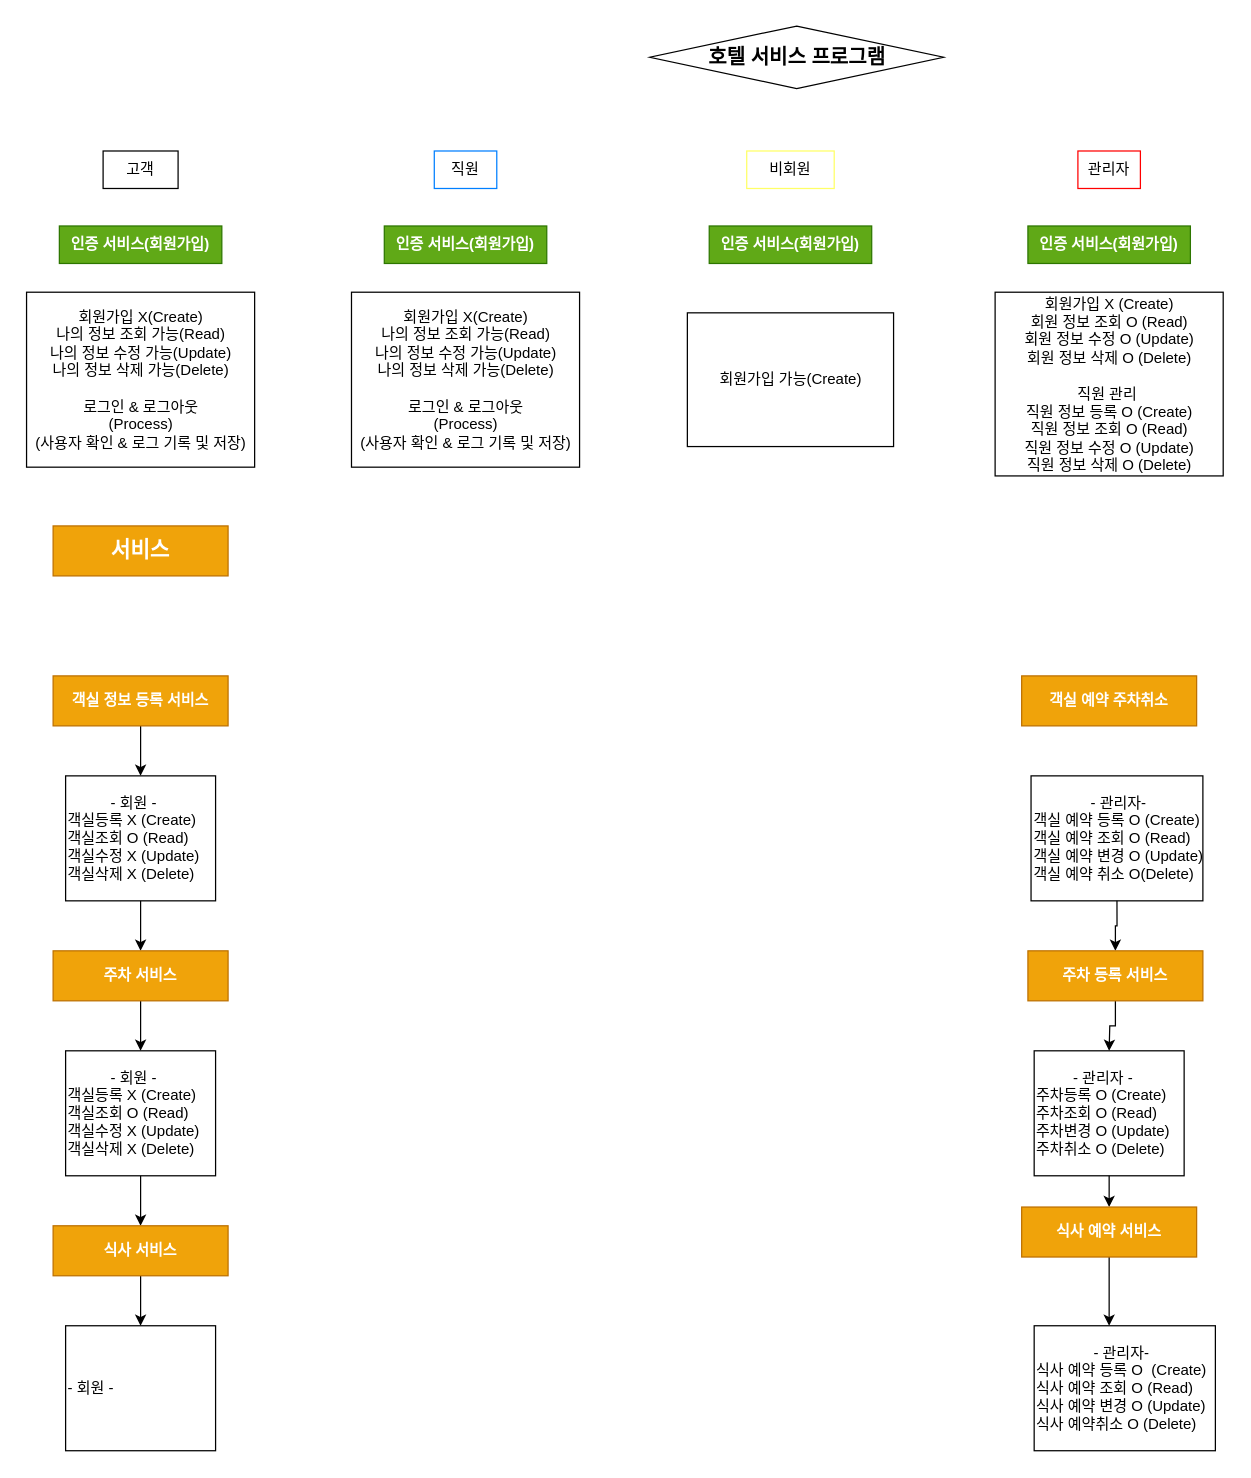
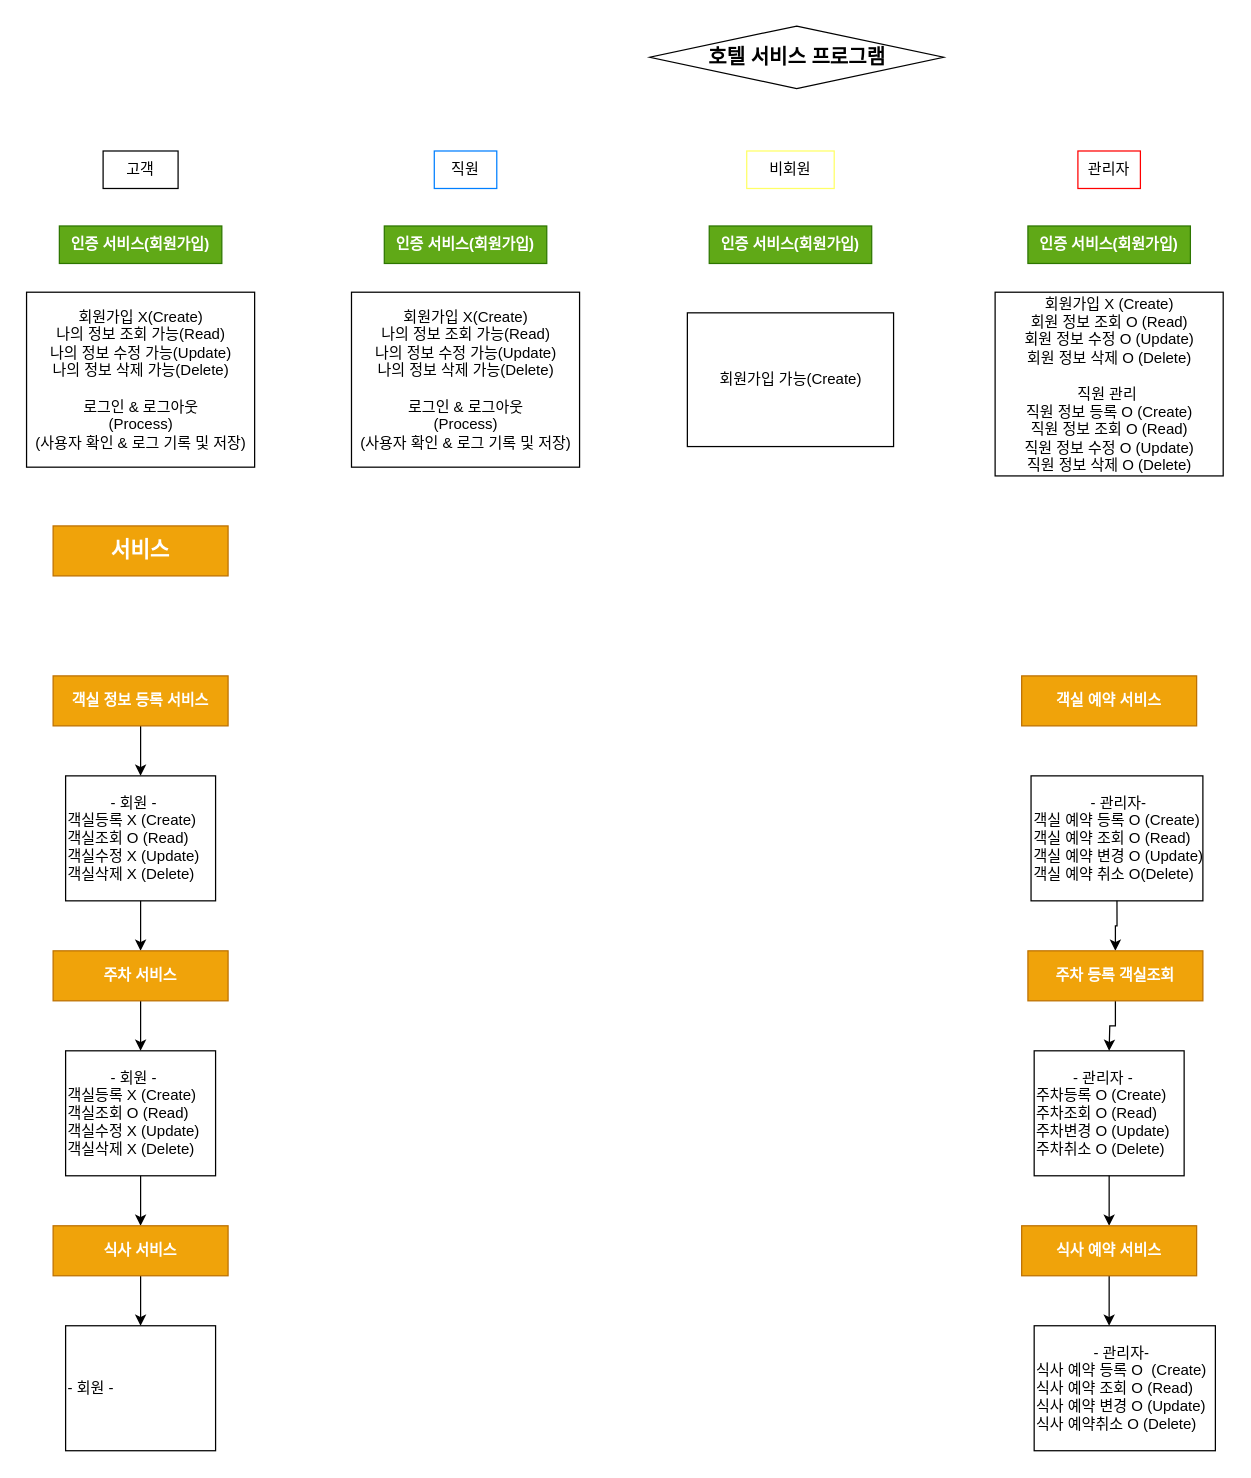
(1109, 701) -> (1109, 701)
(1116, 976) -> (1116, 976)
(1109, 1232) -> (1109, 1251)
